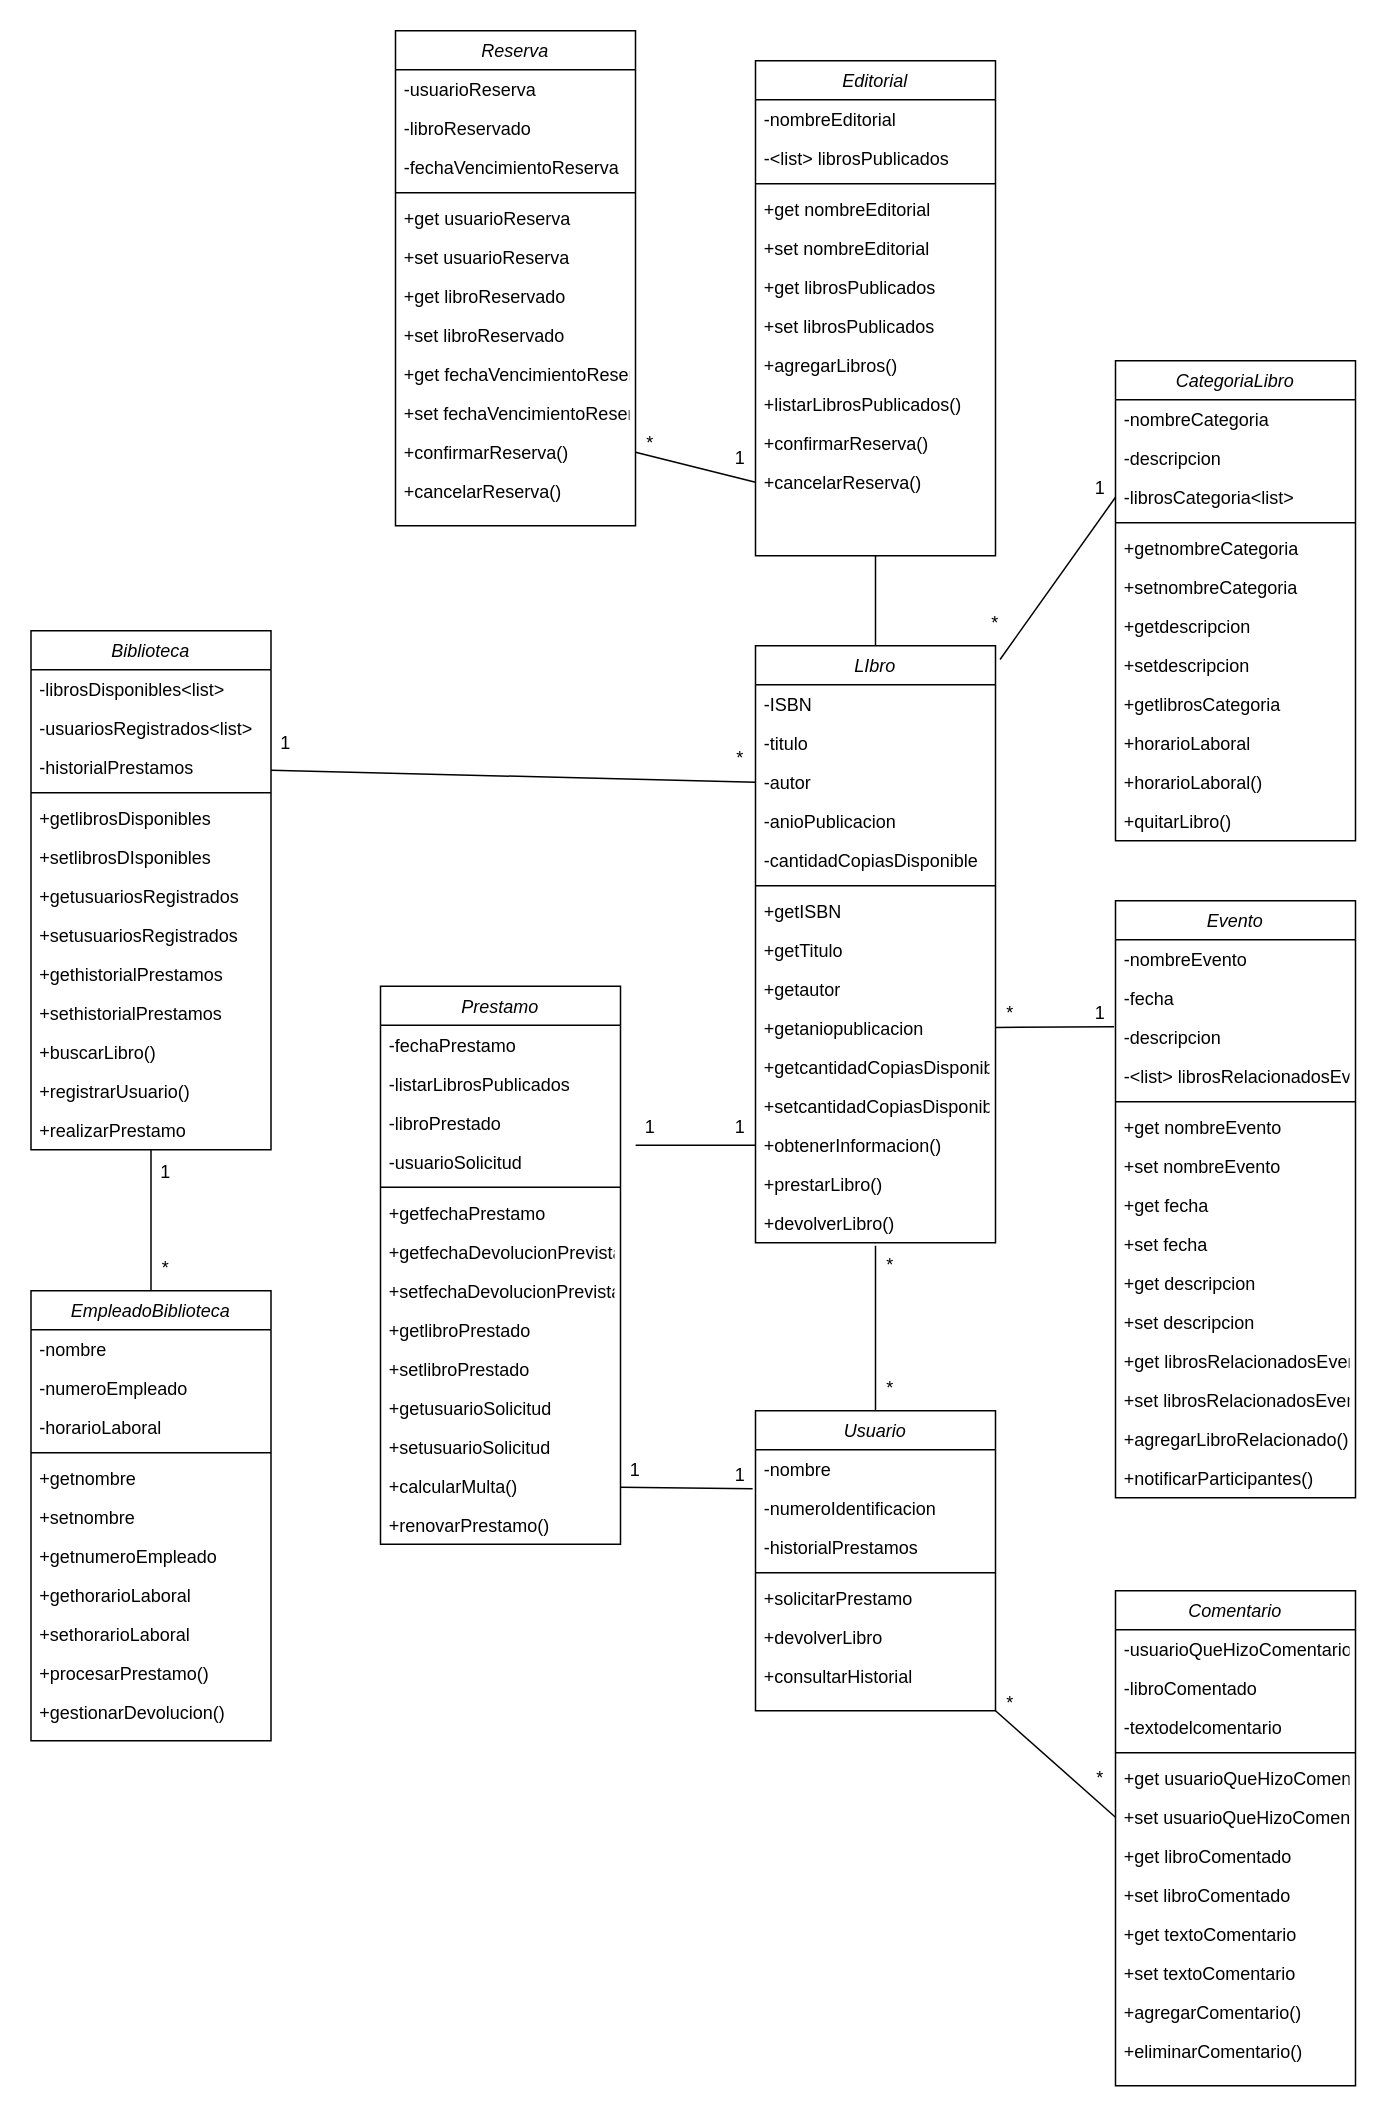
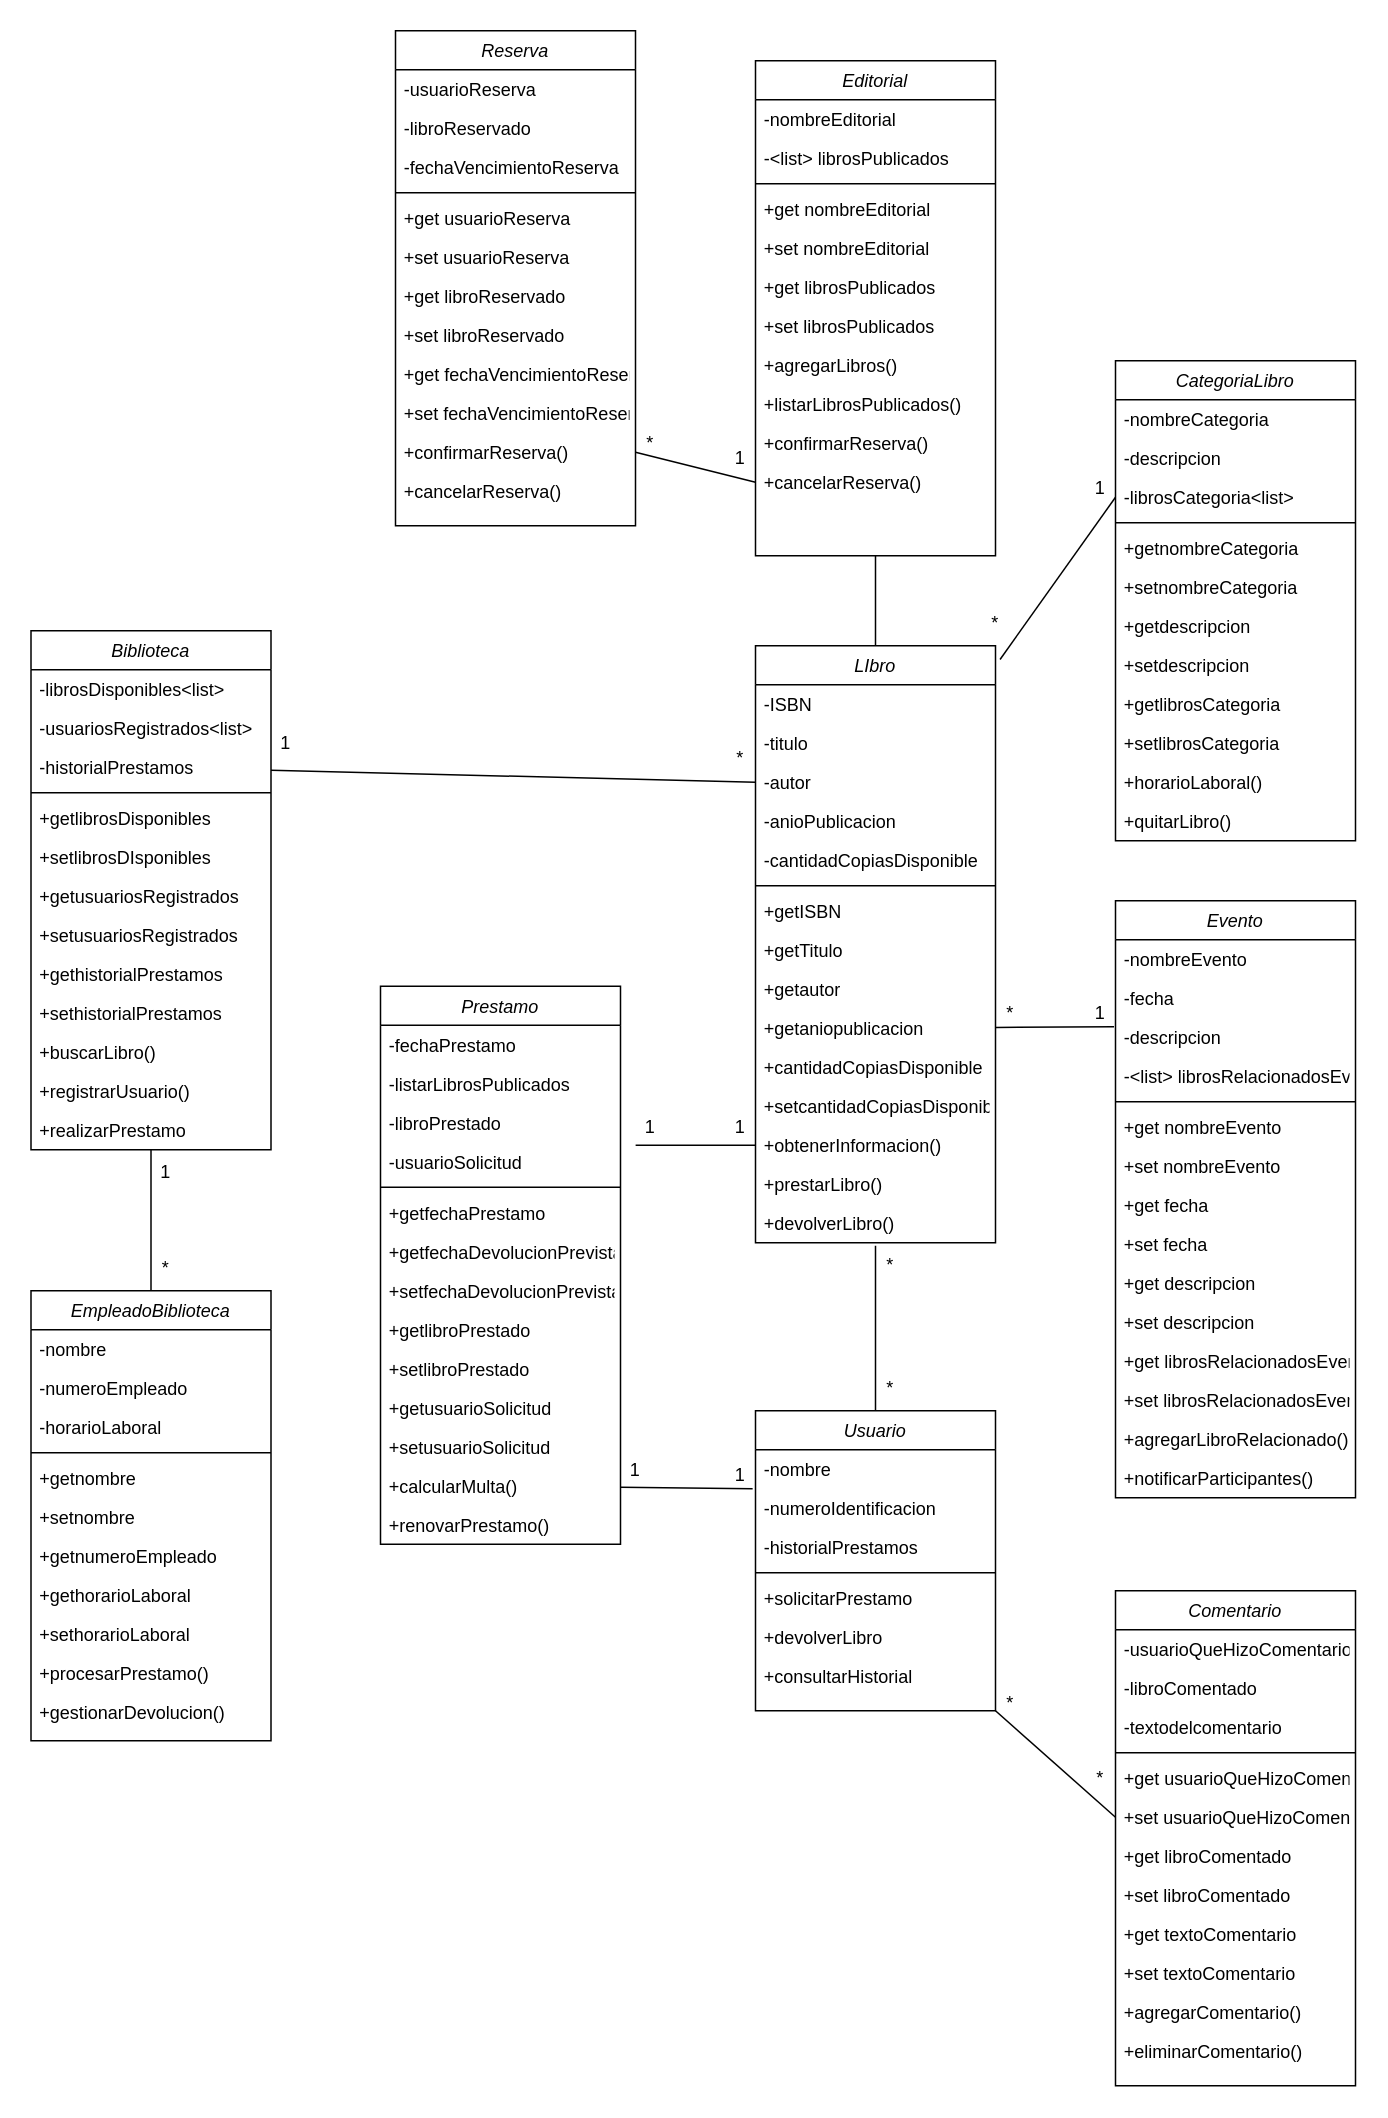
(1194, 744) -> (1212, 744)
(893, 1068) -> (878, 1068)
